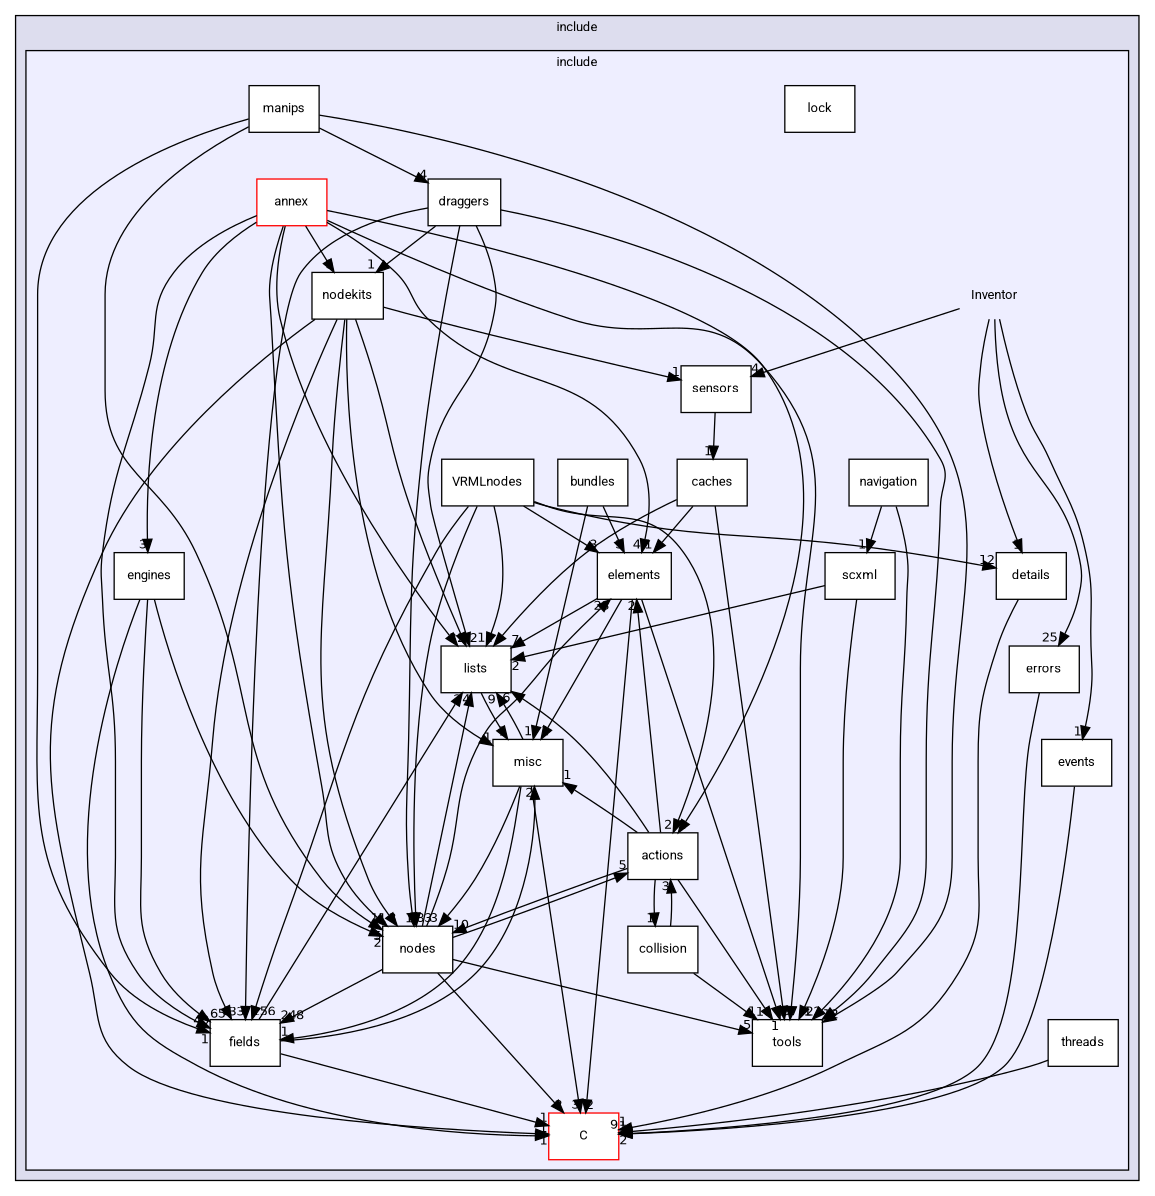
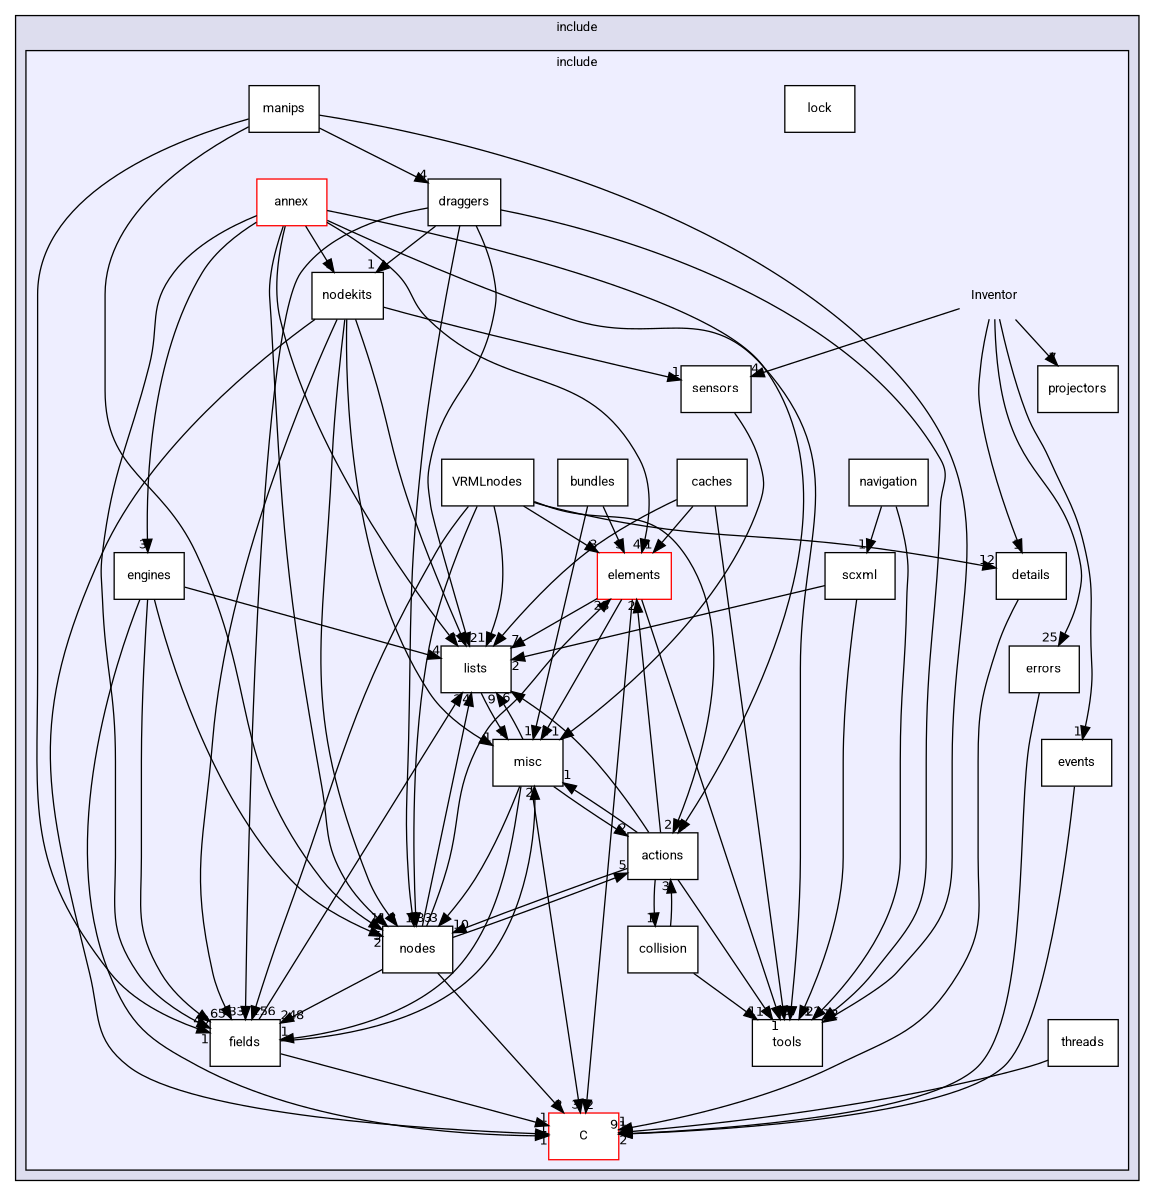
none -> (1078, 389)
(714, 430) -> (712, 592)
(634, 576) -> (634, 576)
none -> (307, 621)
none -> (585, 808)
(582, 991) -> none
